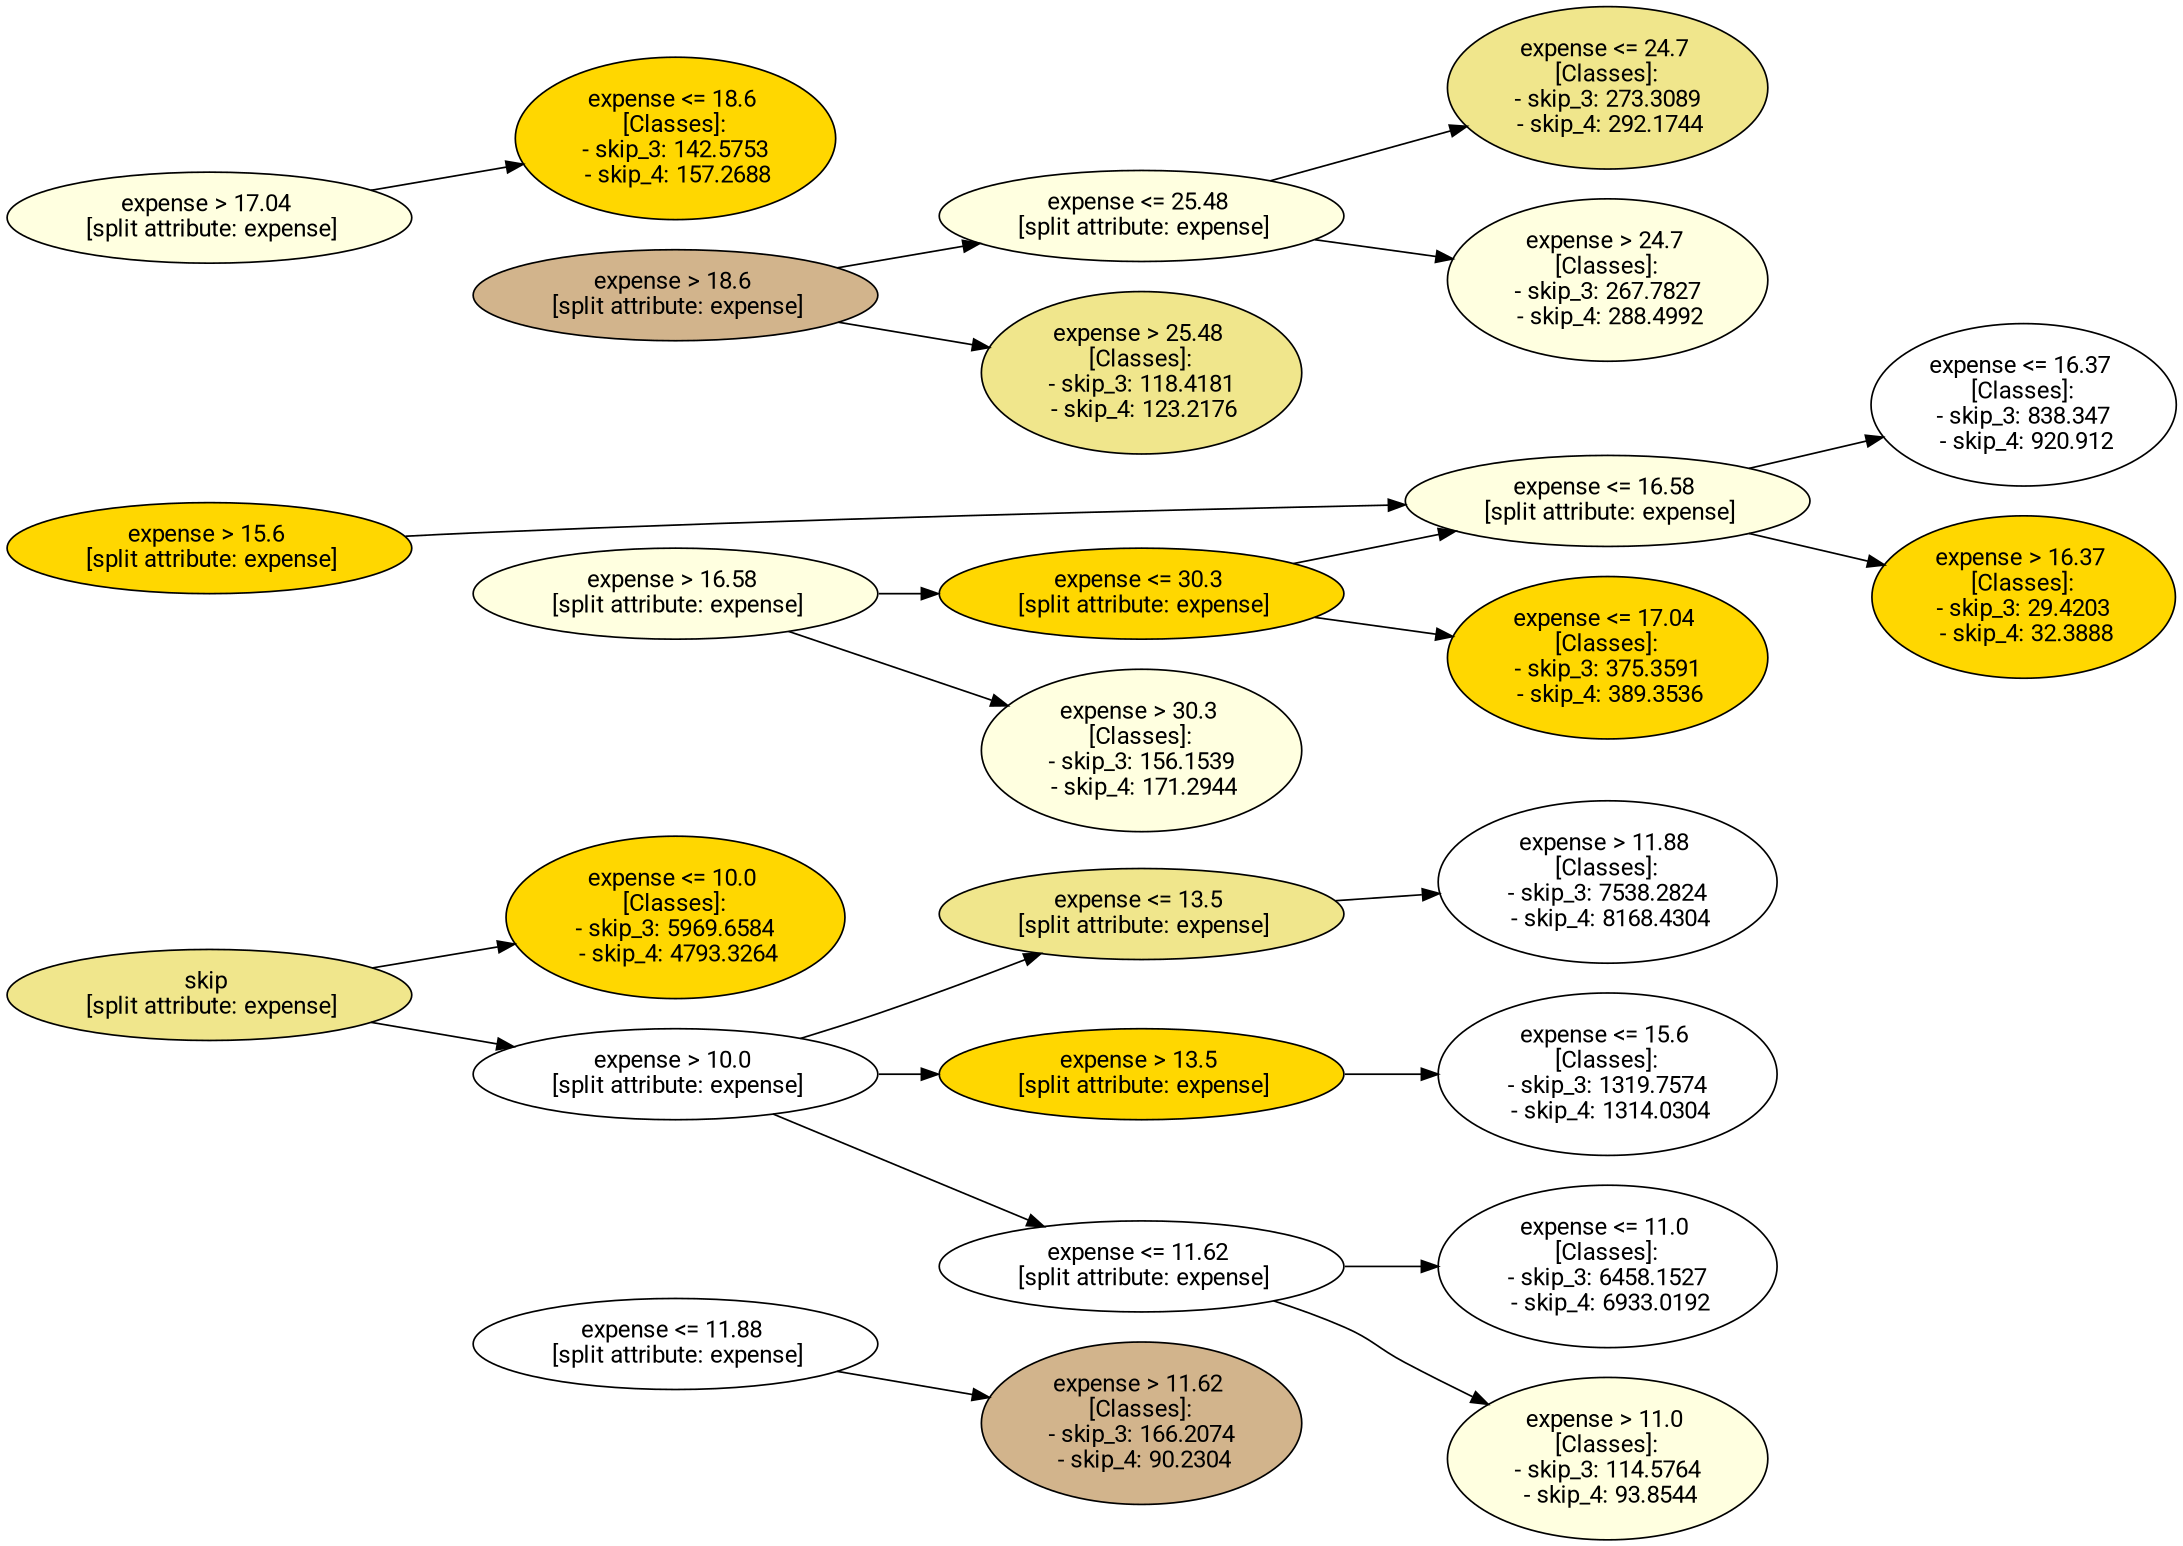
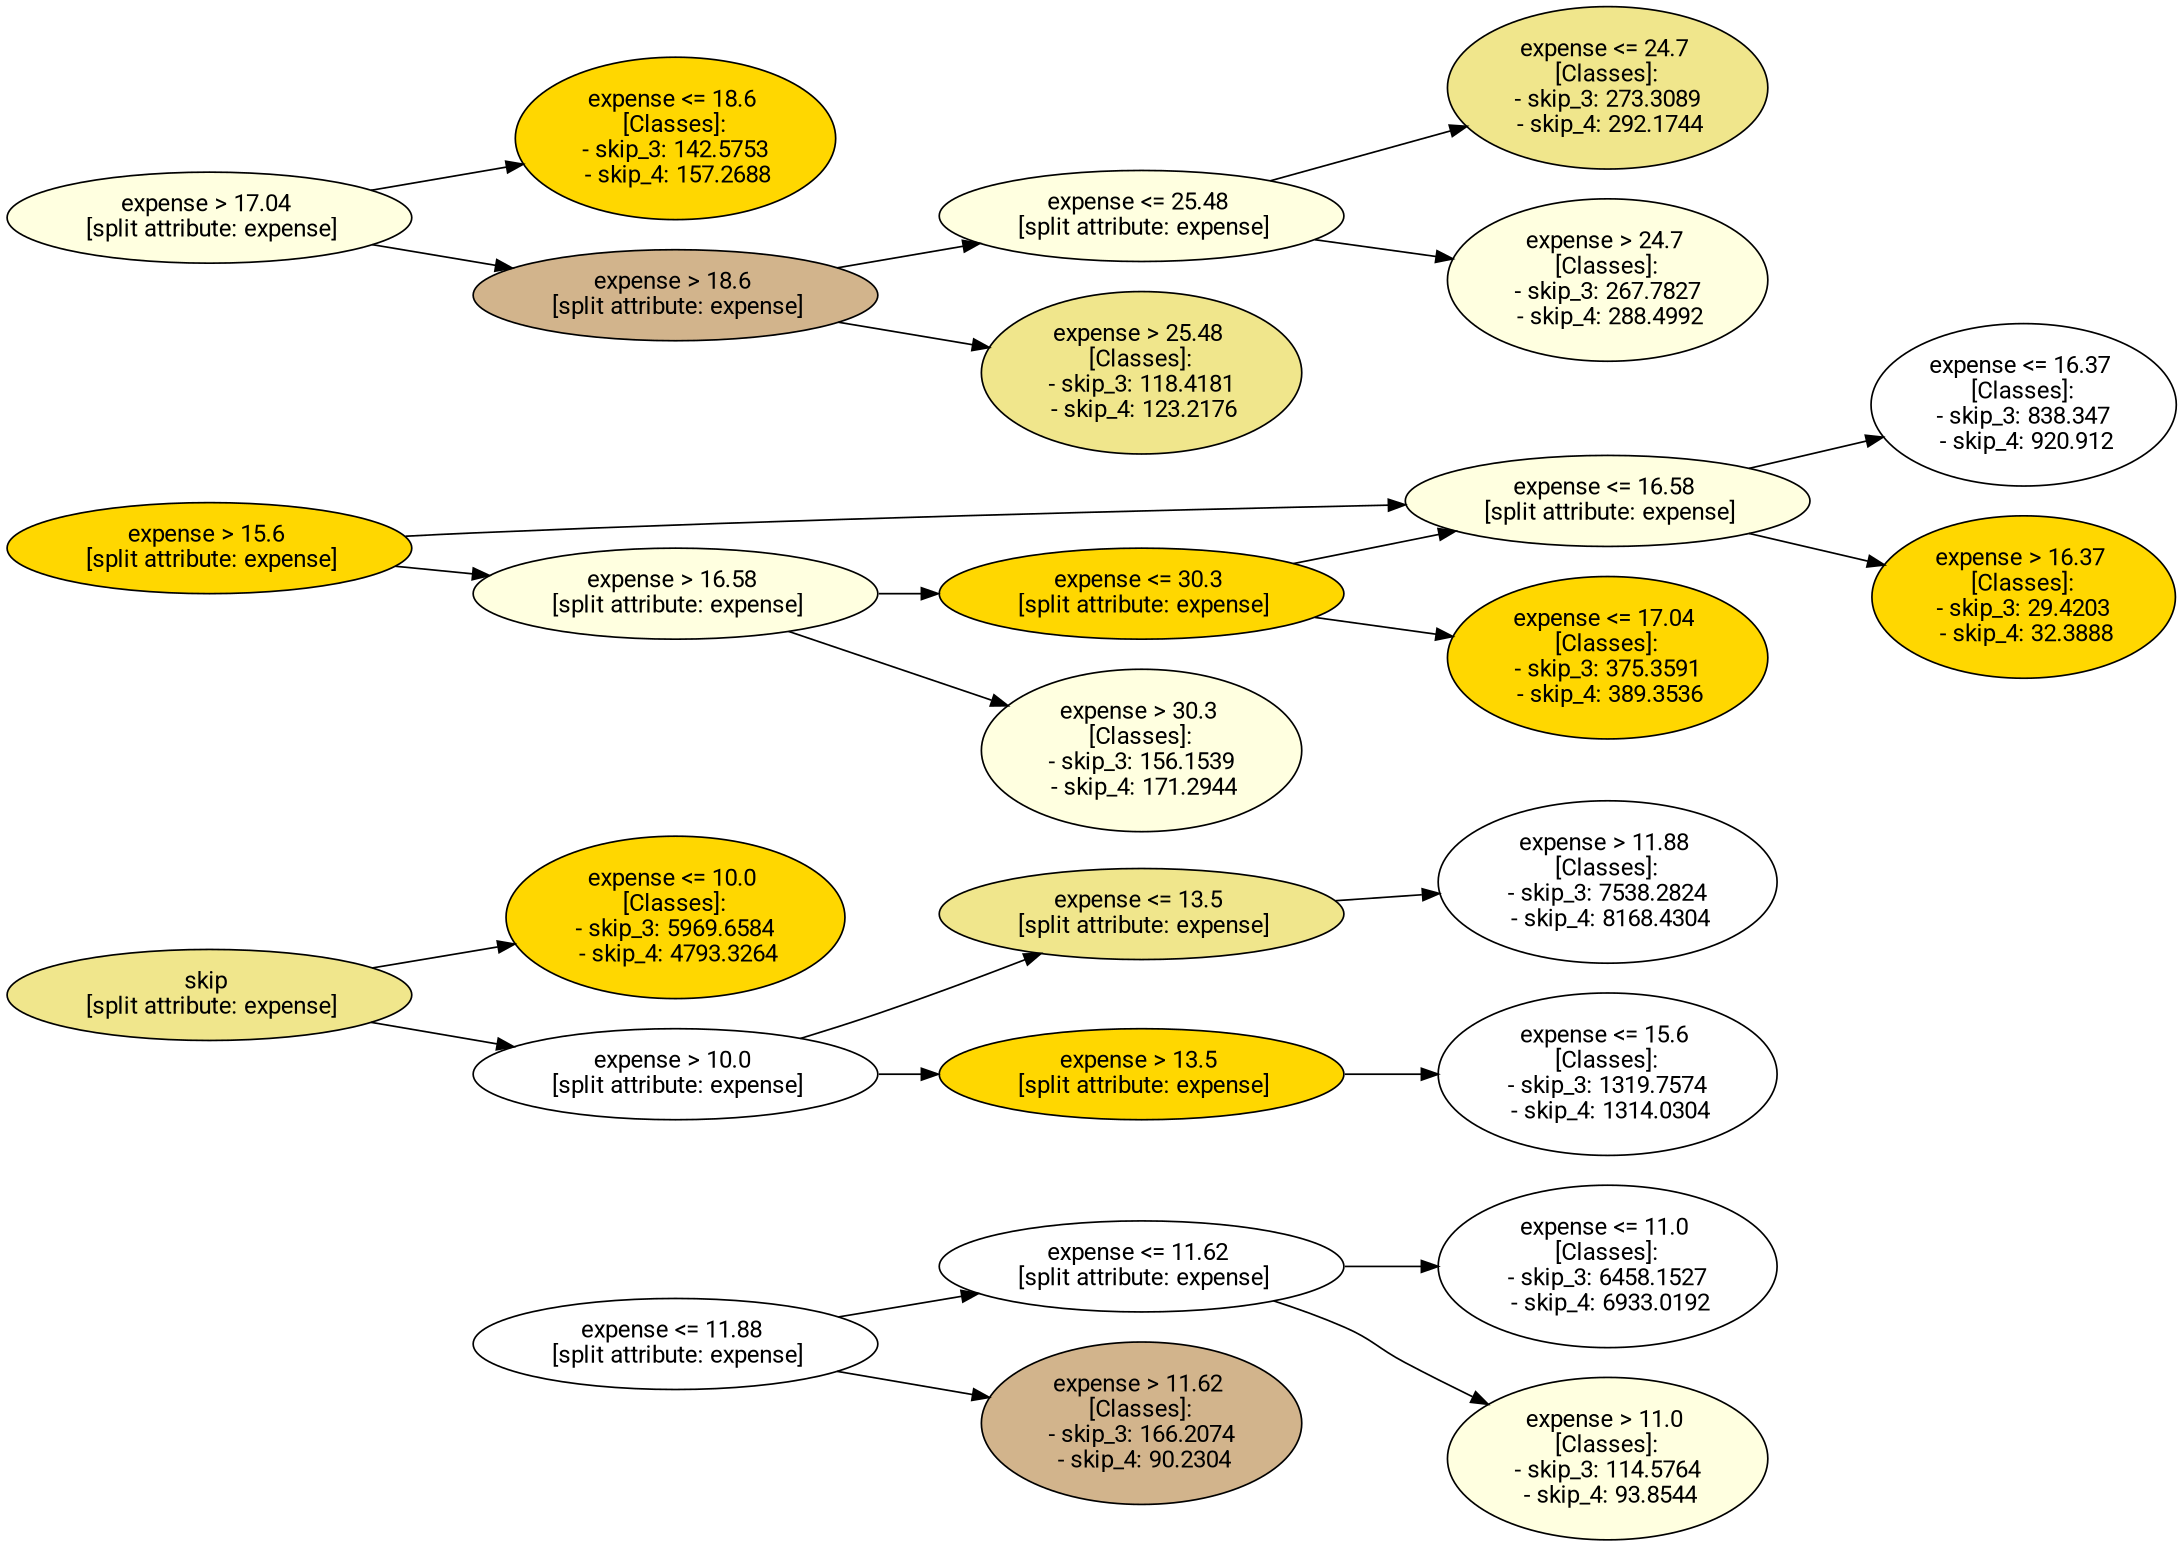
none -> (434, 255)
none -> (434, 570)
(901, 1167) -> (900, 1307)
